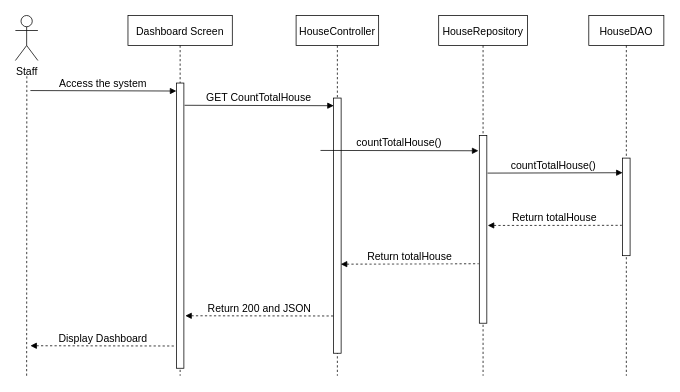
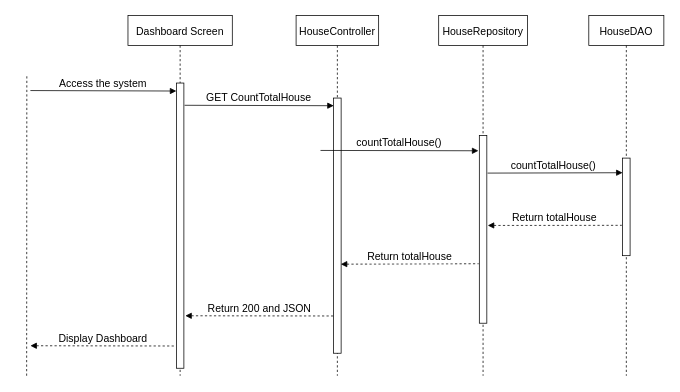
(27, 38) -> none
